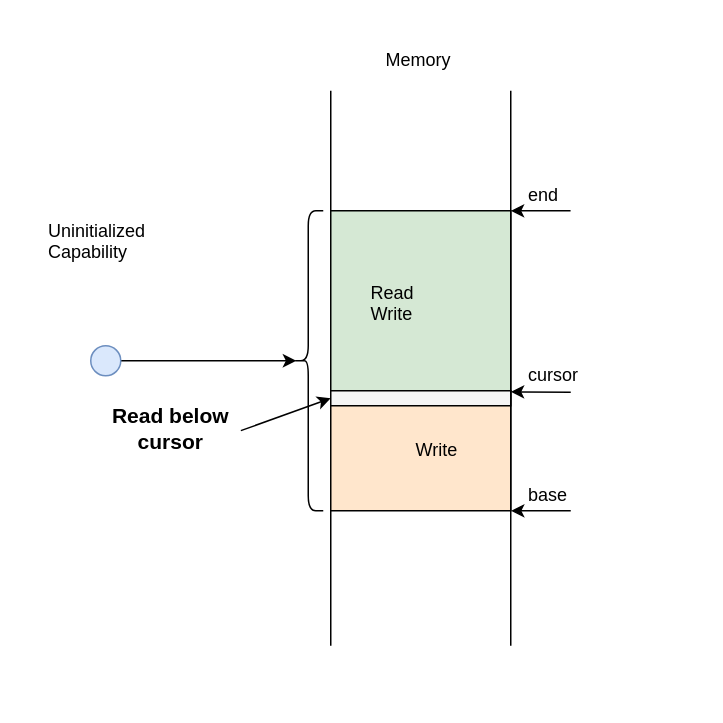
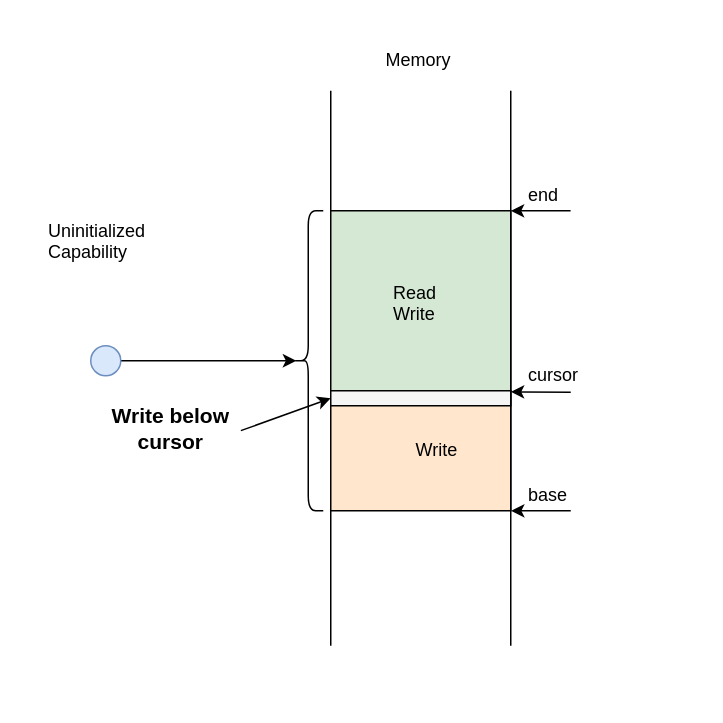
(398, 301) -> (421, 301)
(171, 428) -> (171, 428)
